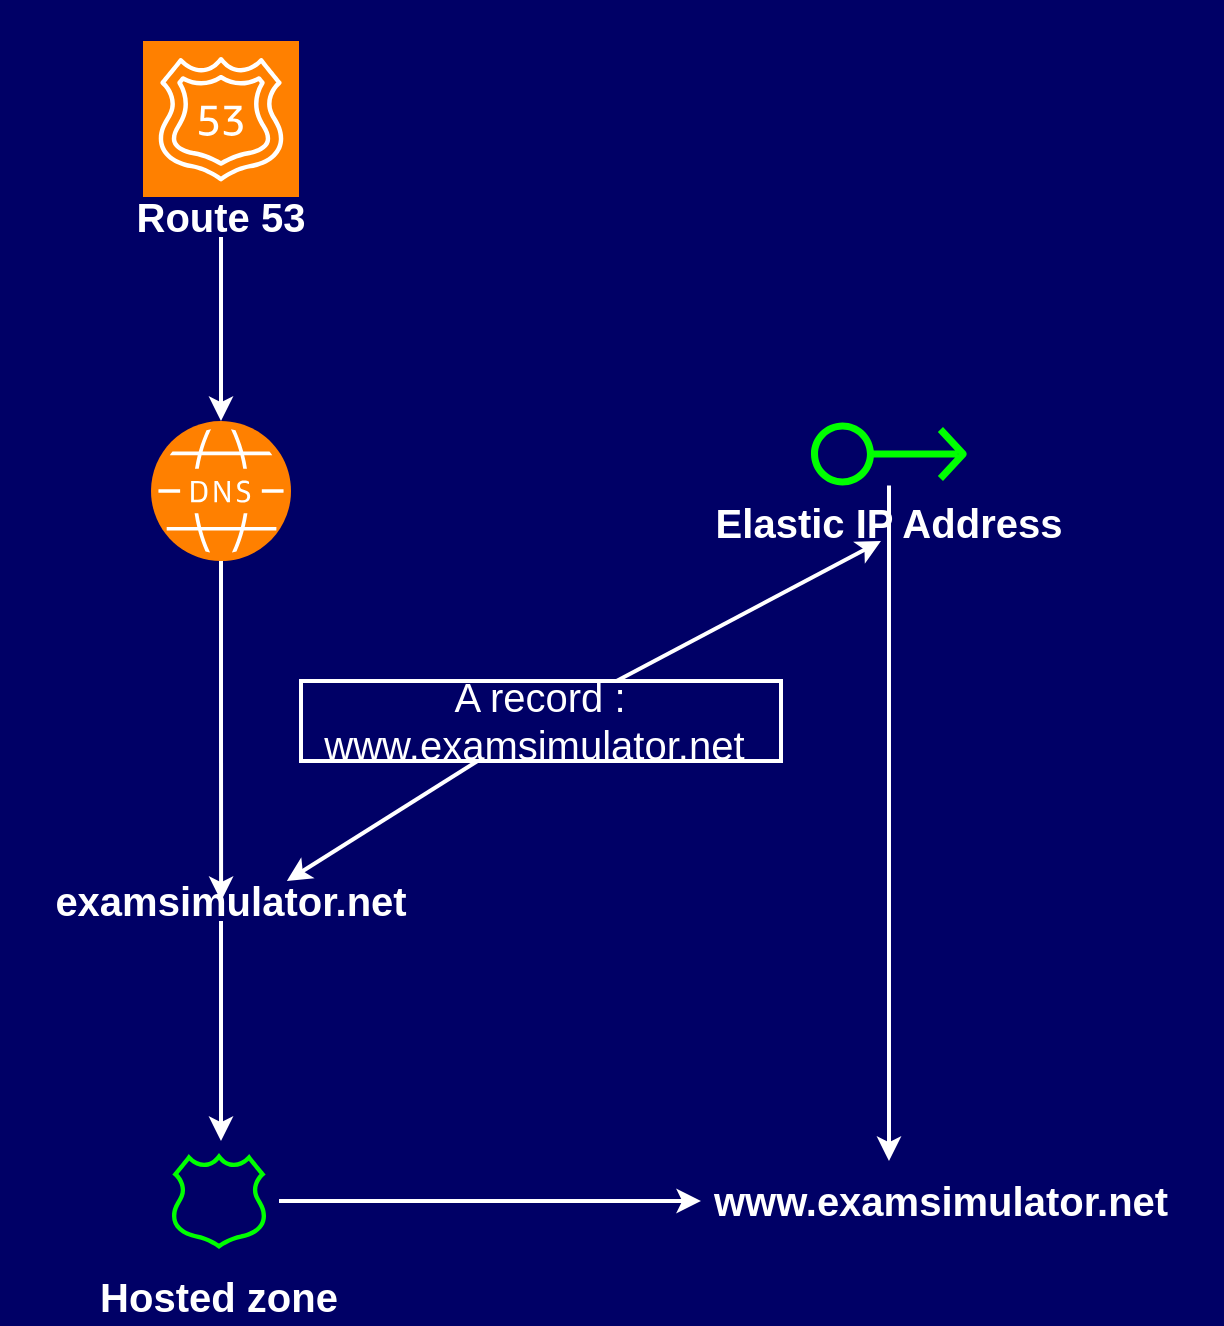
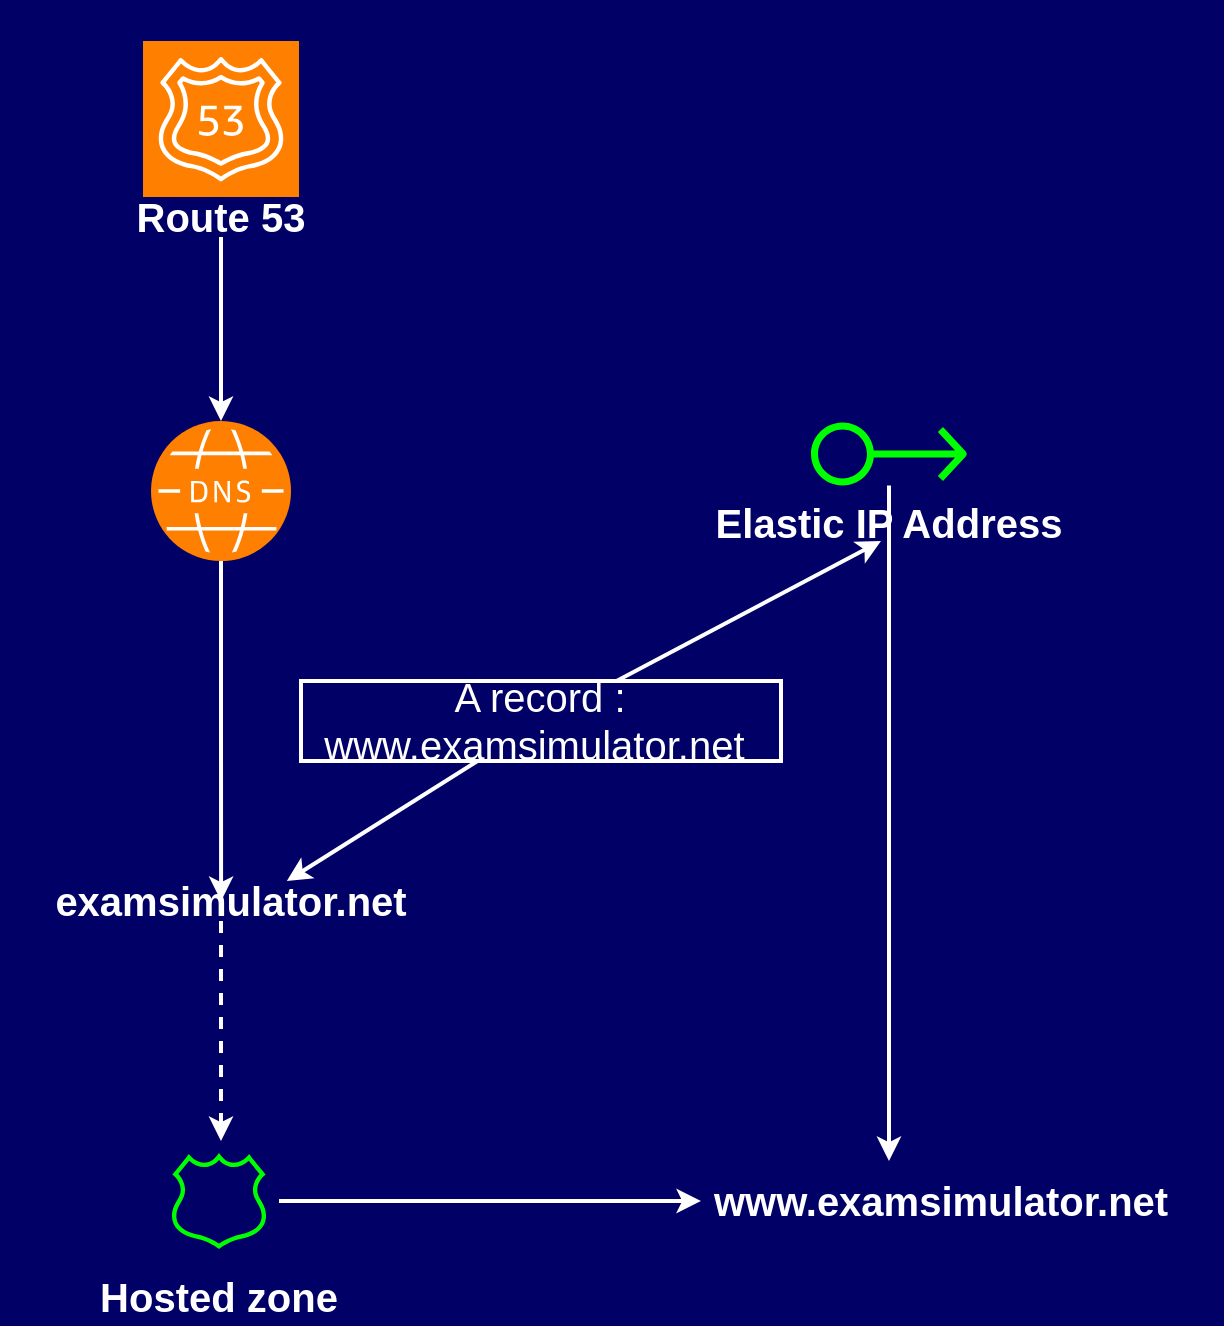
(221, 938) -> (221, 938)
